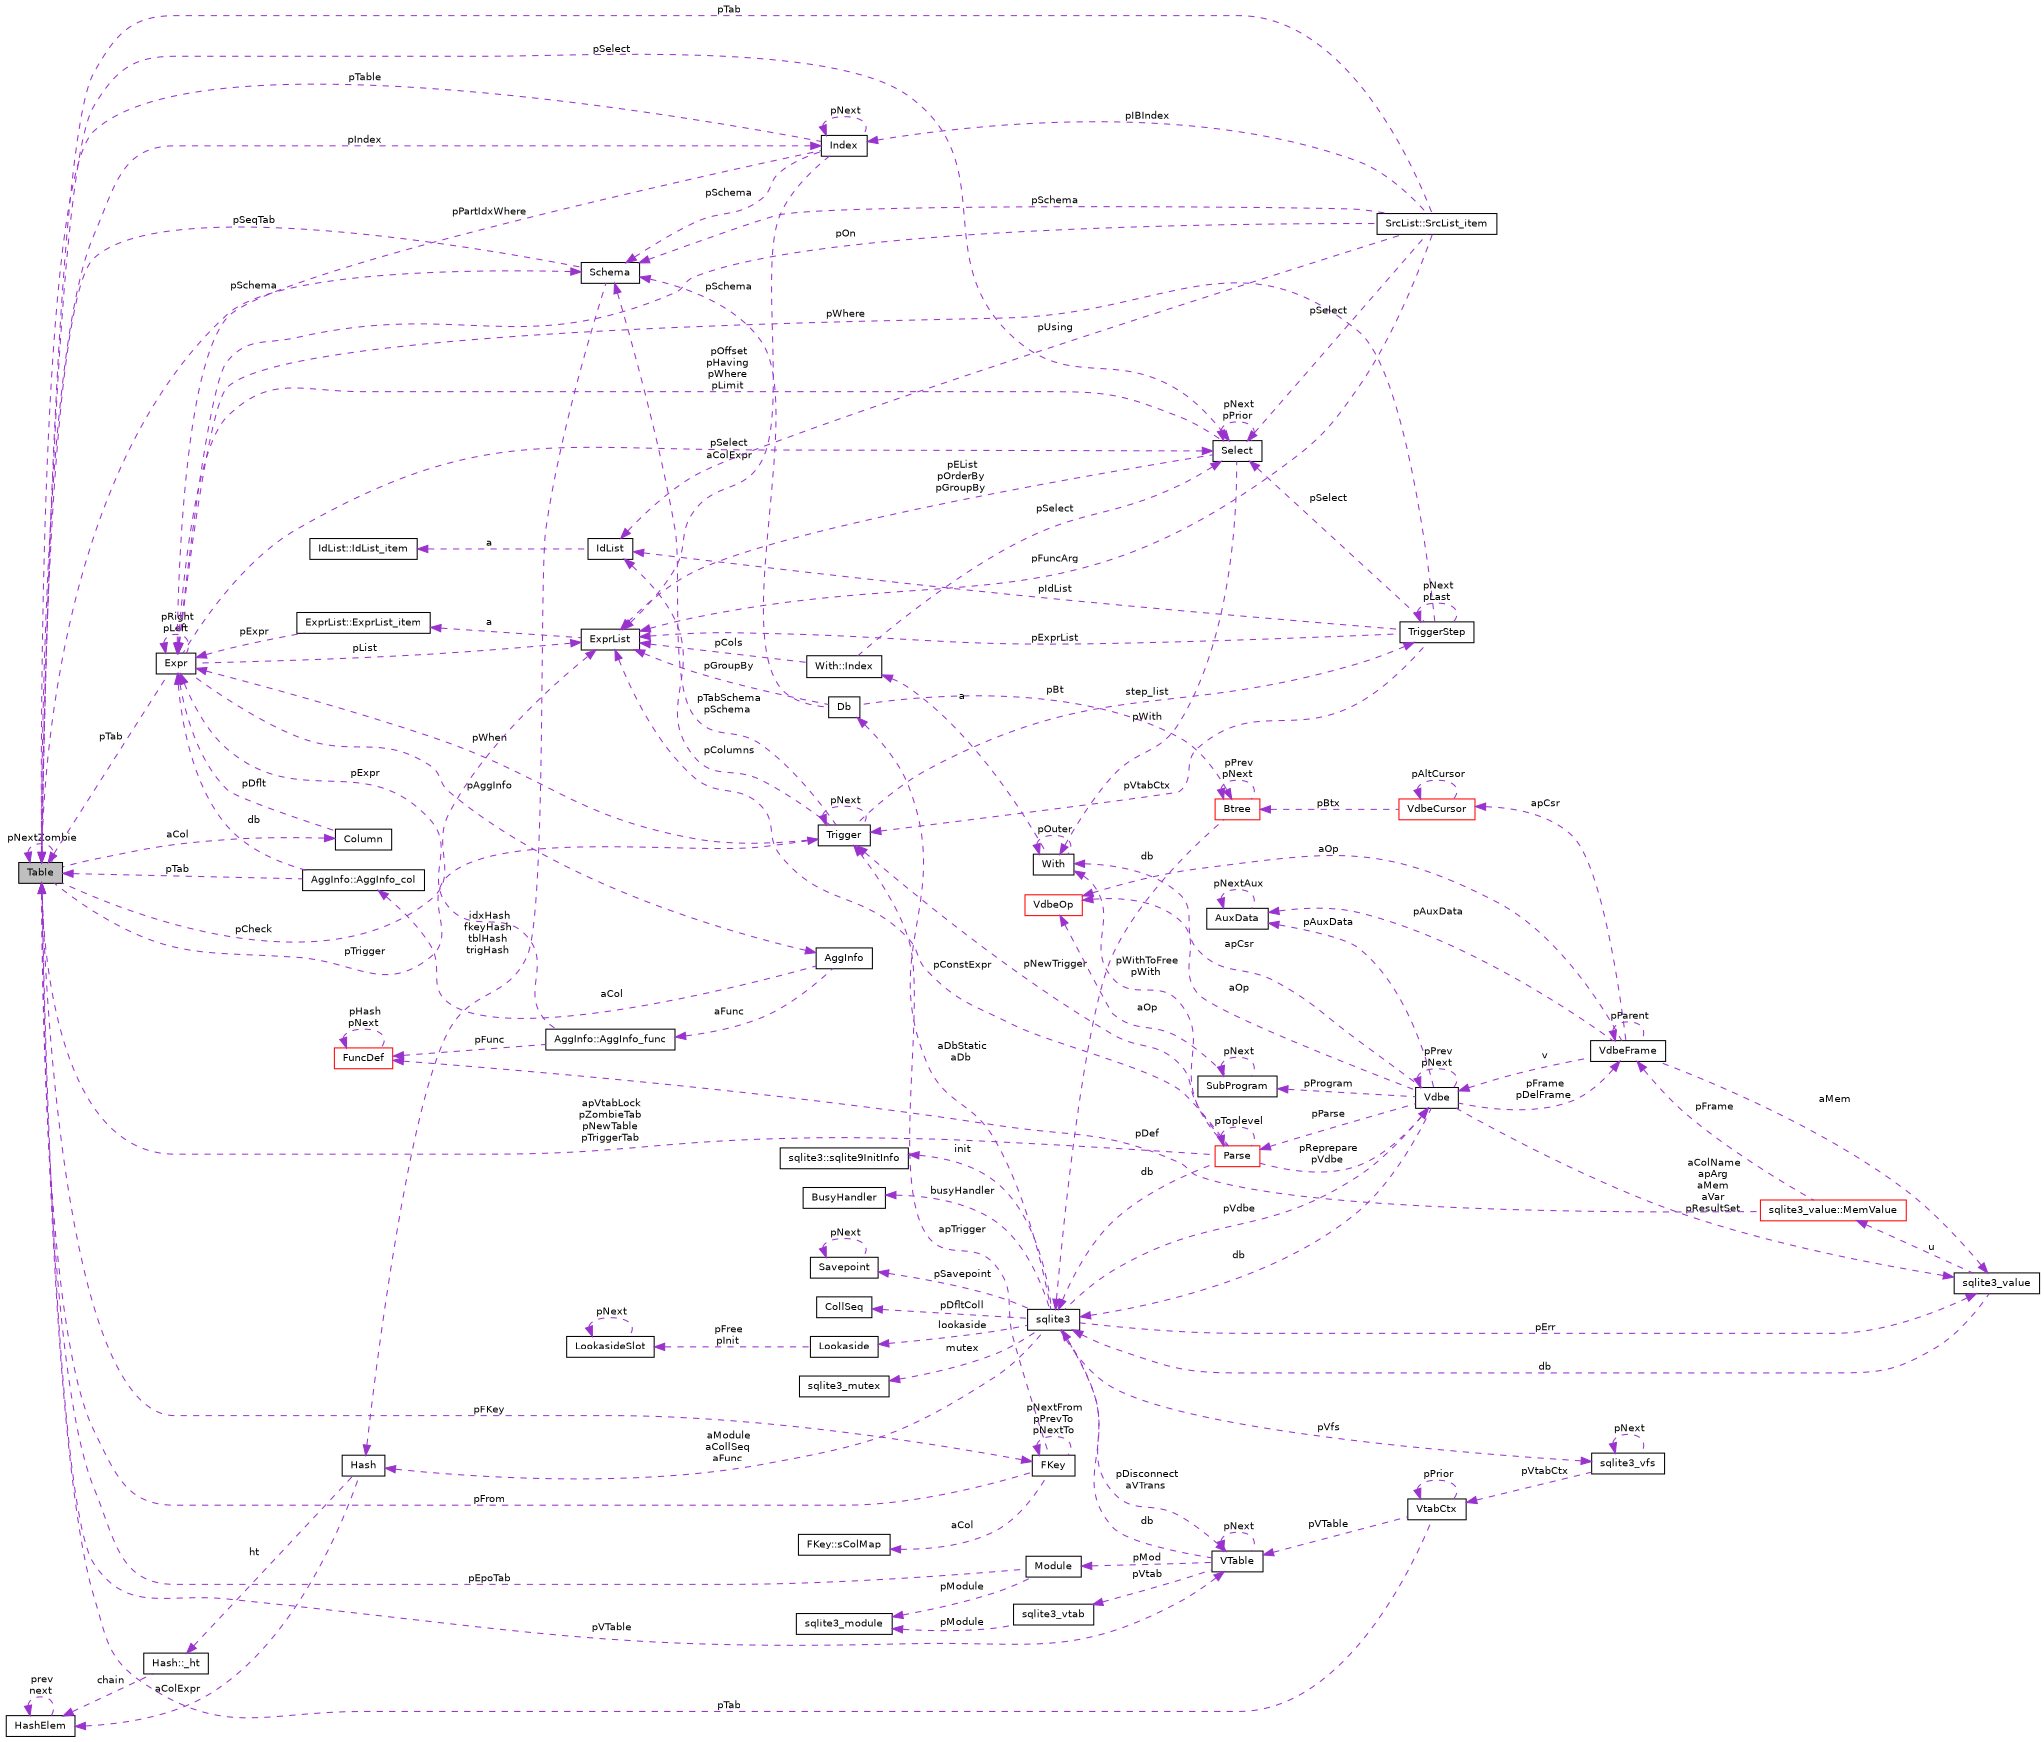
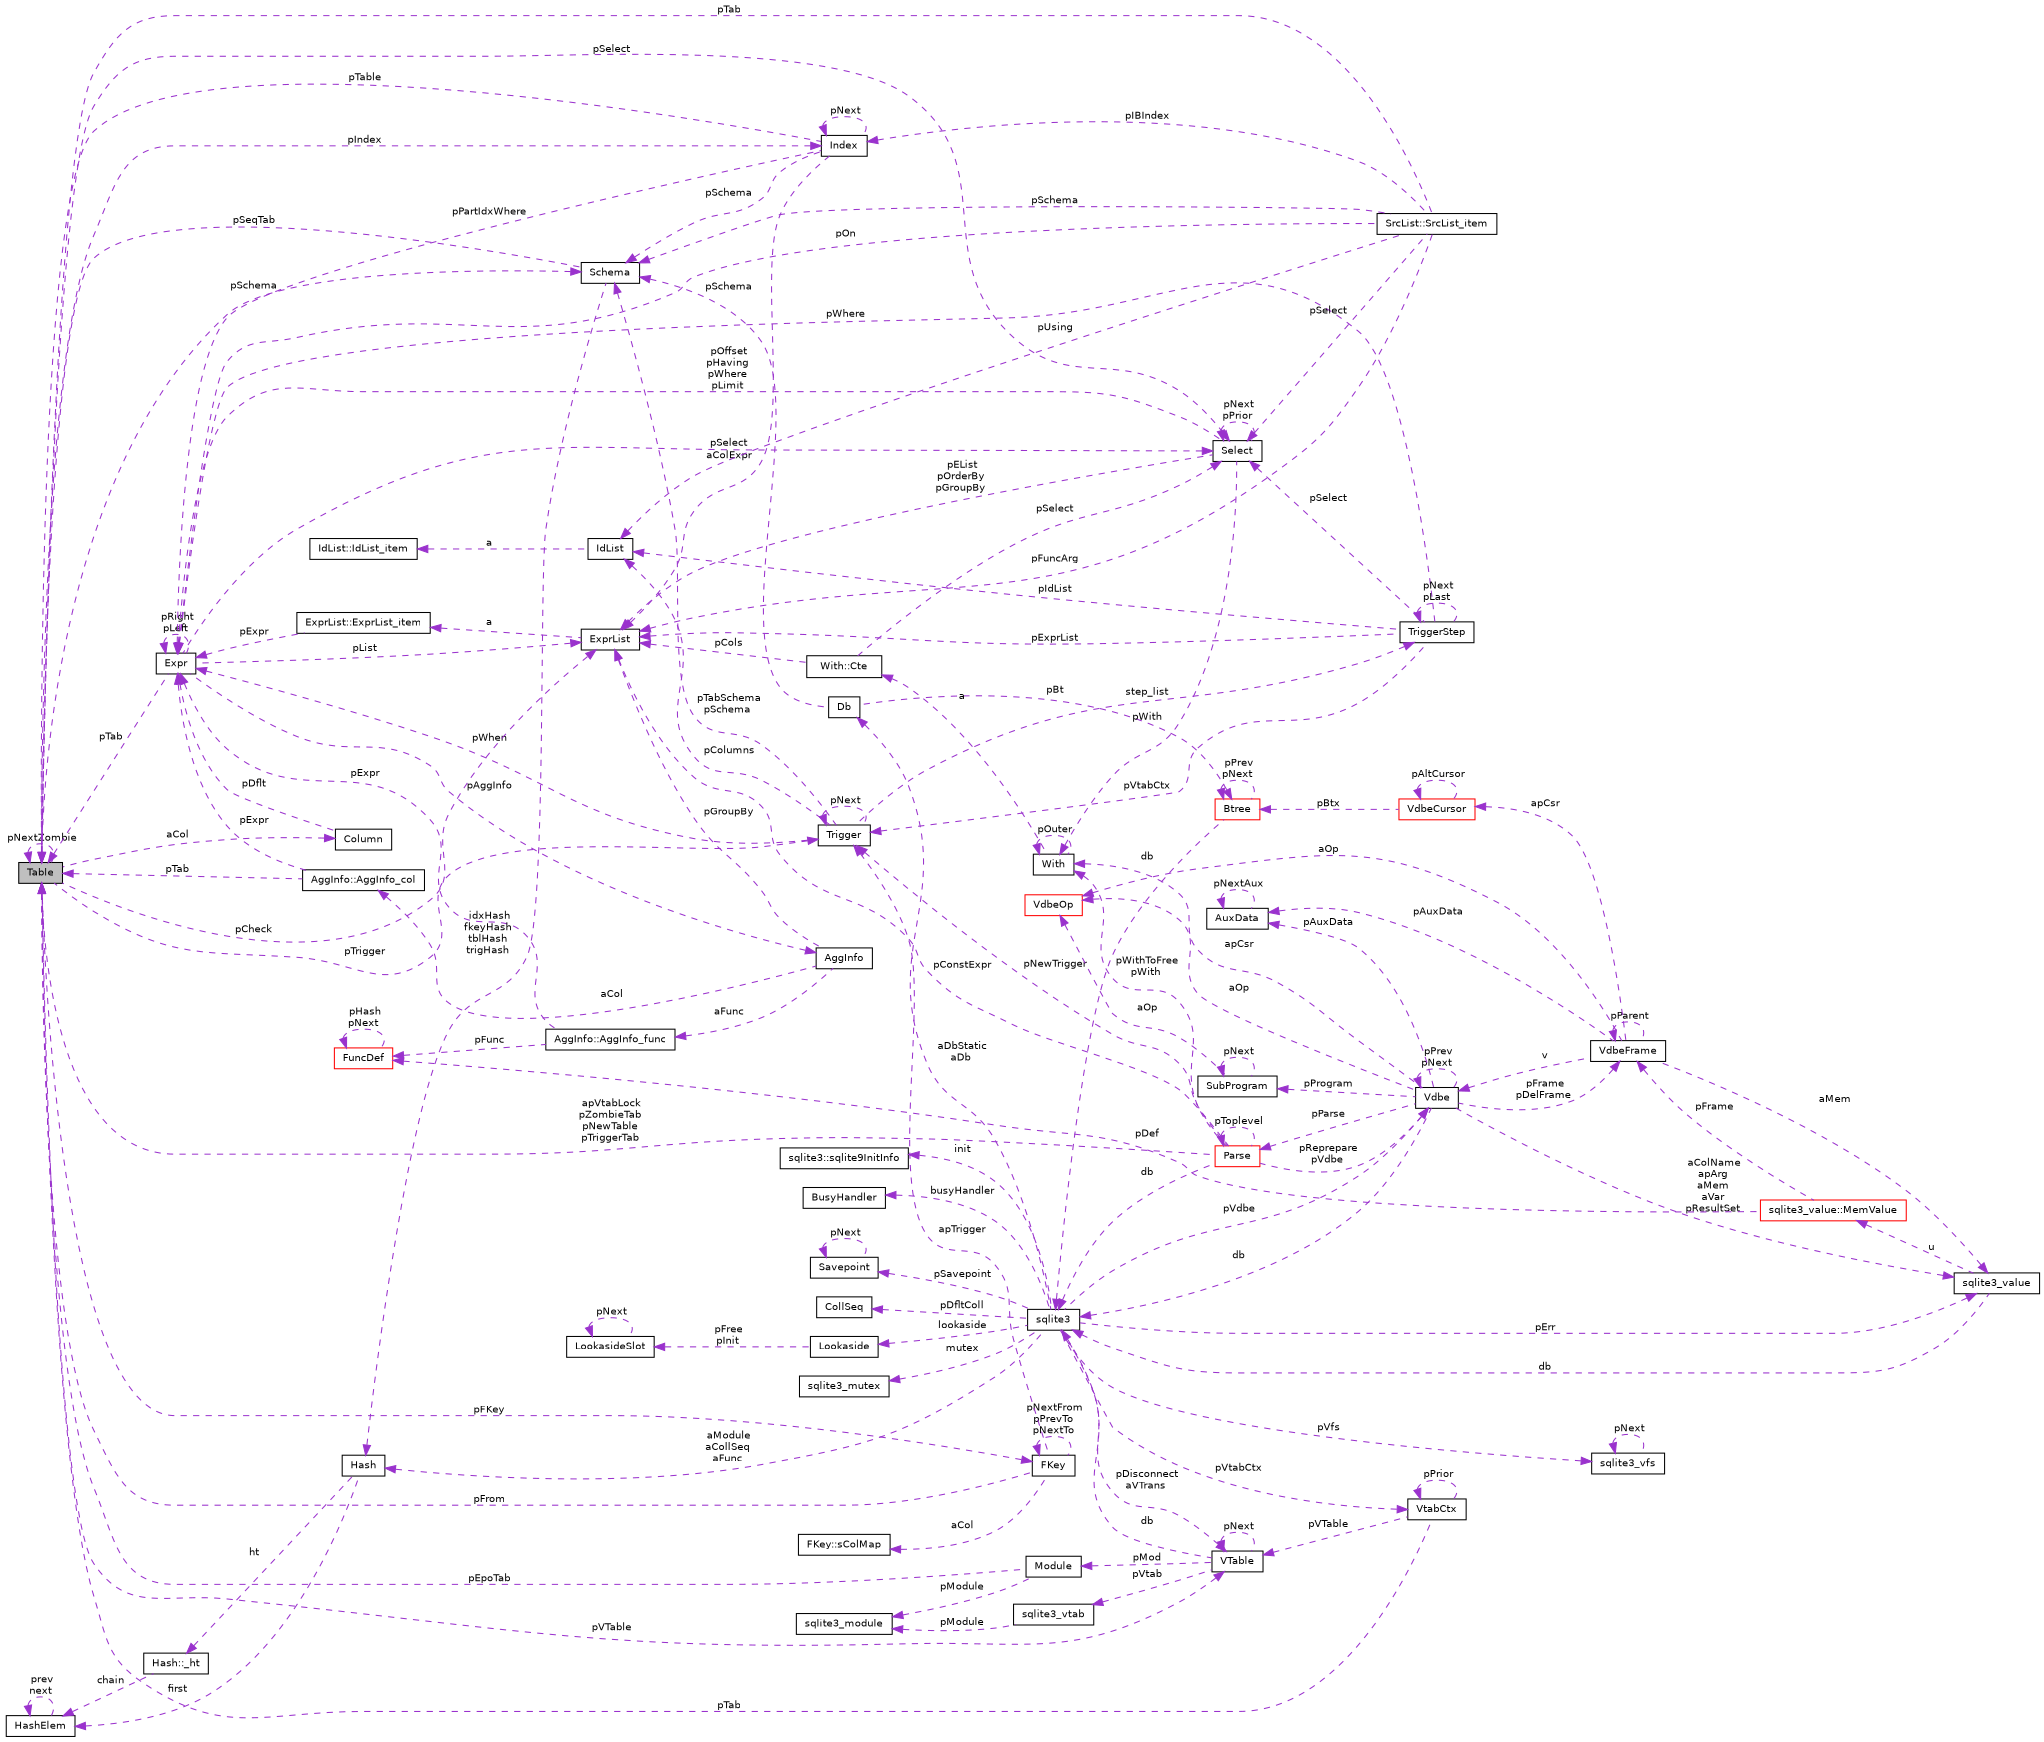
(844, 667) -> (844, 667)
(735, 684) -> (697, 822)
(253, 820) -> (253, 820)
(1534, 1486) -> (1196, 1472)
(176, 1689) -> (176, 1689)
